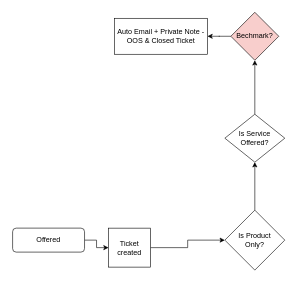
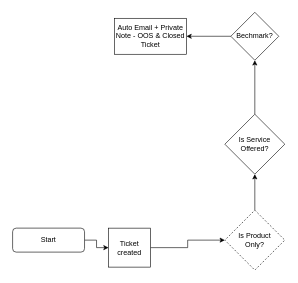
(161, 36) -> (150, 36)
(255, 36) -> (255, 36)
(255, 138) -> (255, 144)
(48, 240) -> (48, 240)
(255, 240) -> (255, 240)
